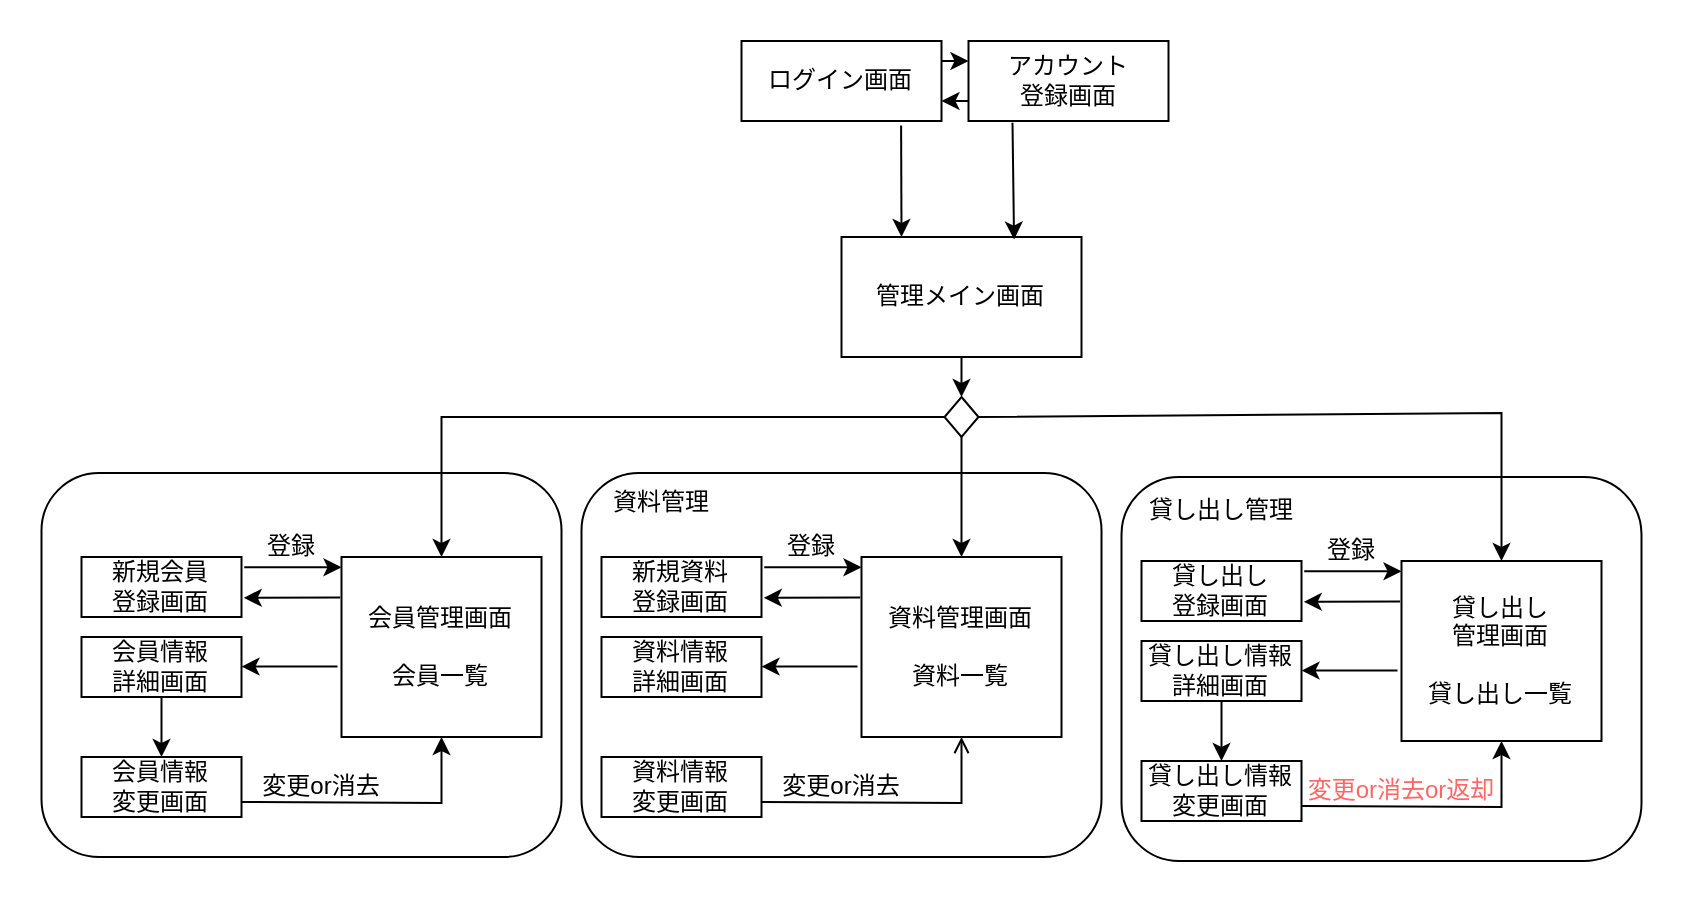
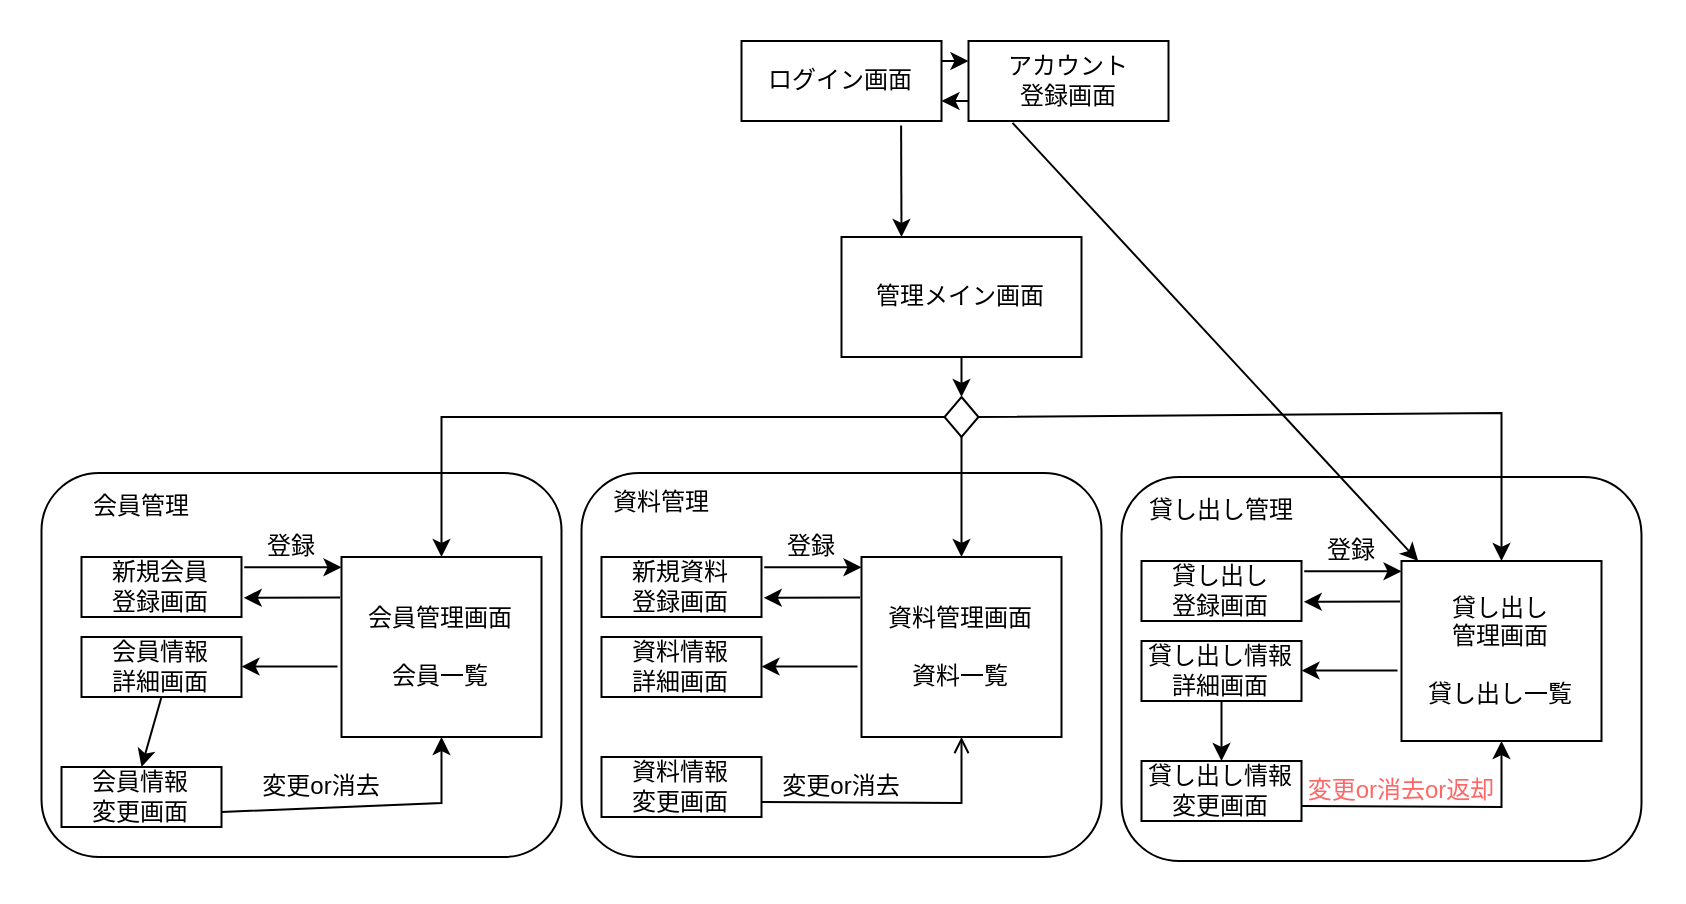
(1013, 174) -> (1146, 267)
none -> (142, 507)
(162, 787) -> (142, 797)
